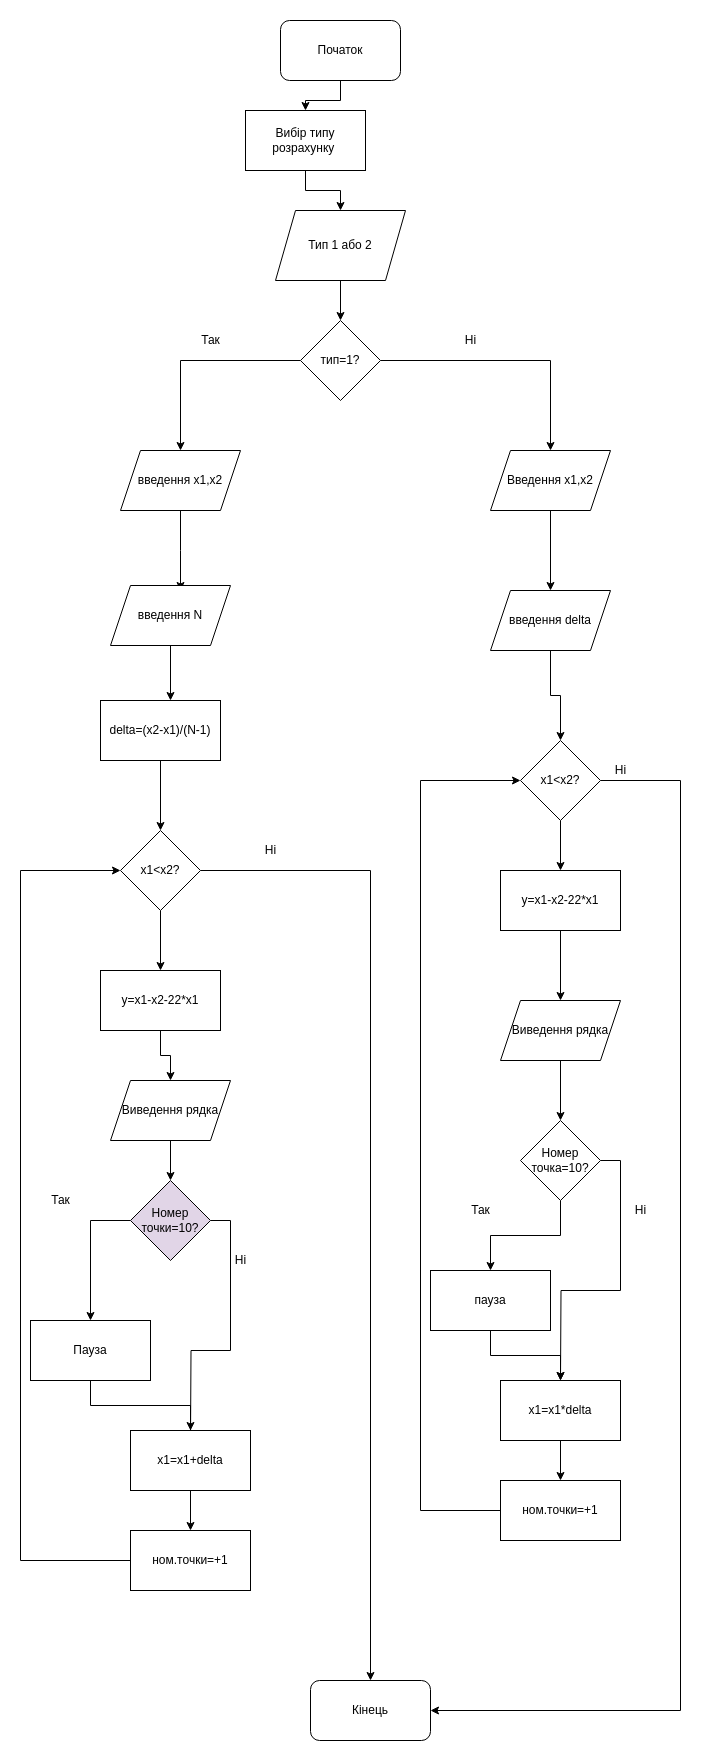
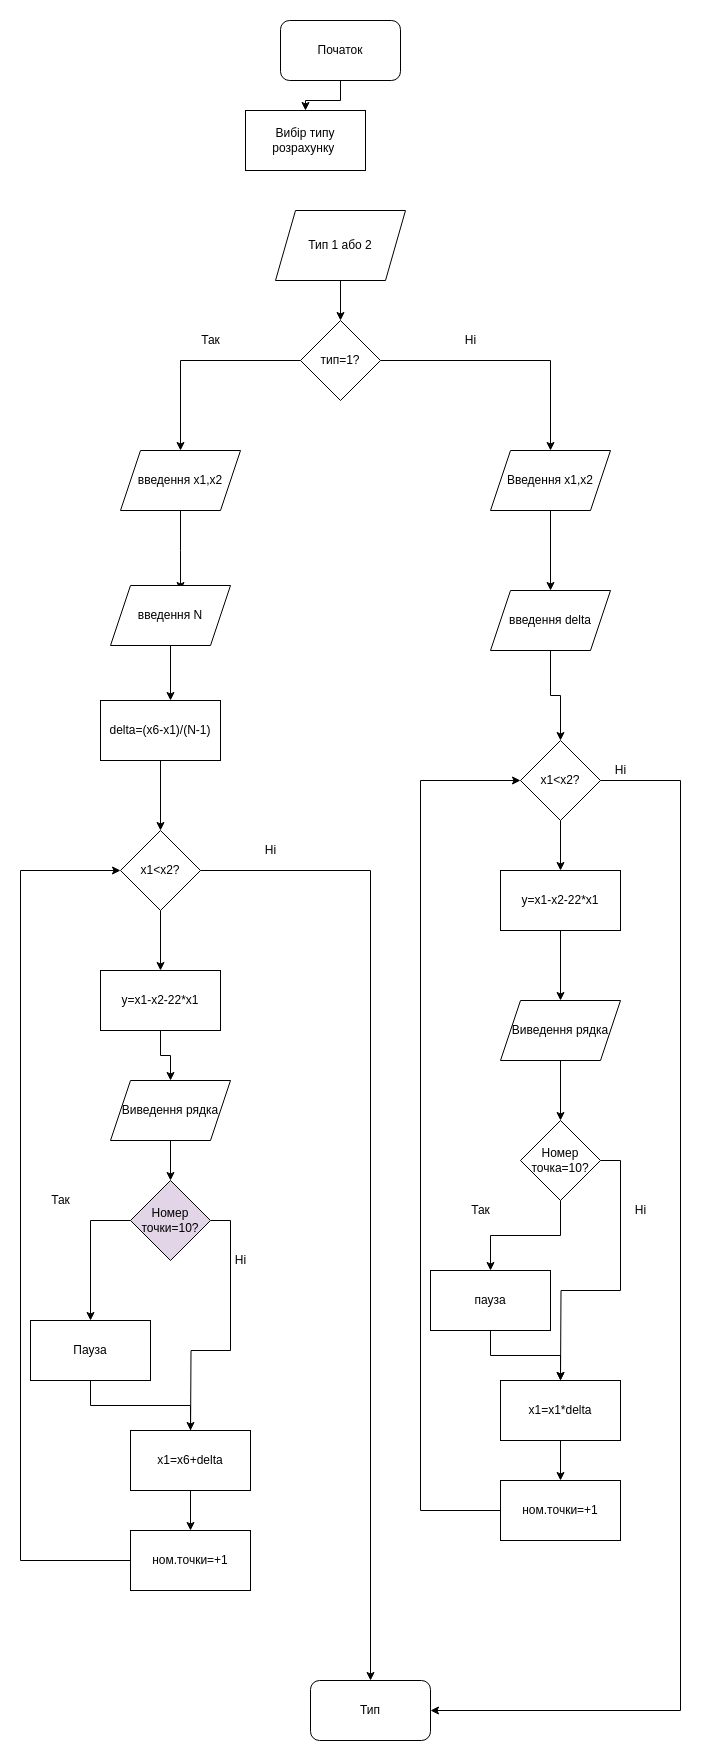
(320, 191) -> none
(161, 731) -> (161, 731)
(191, 1461) -> (191, 1461)
(371, 1711) -> (371, 1711)
